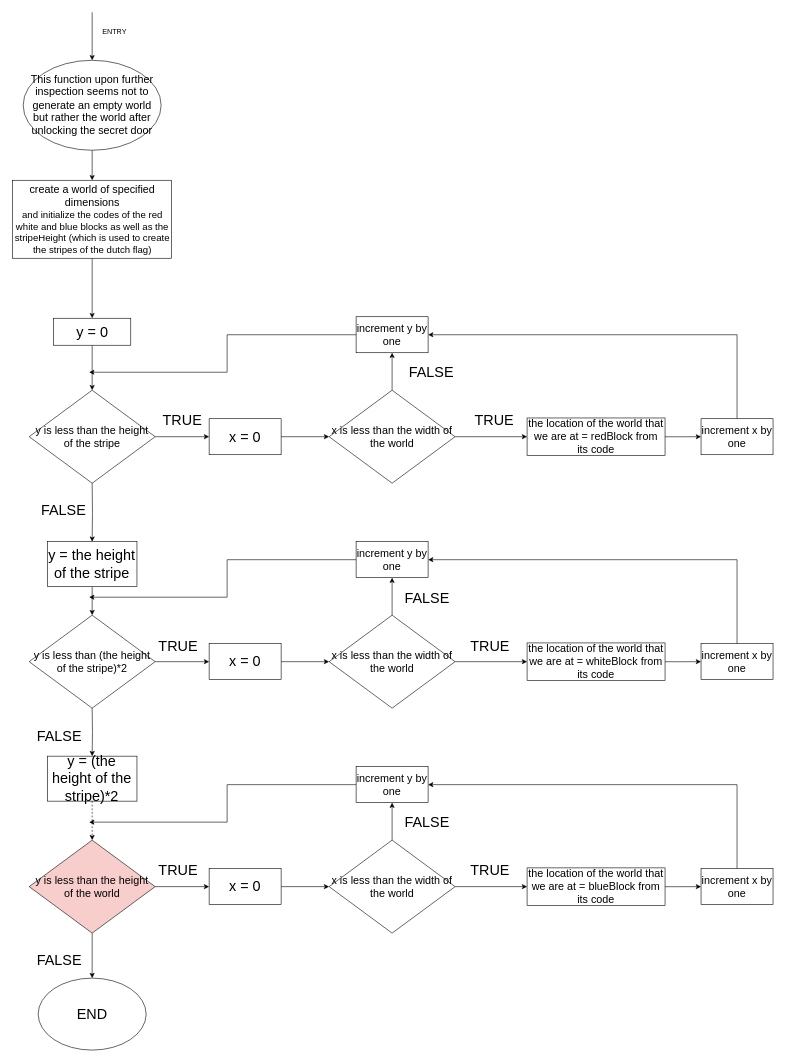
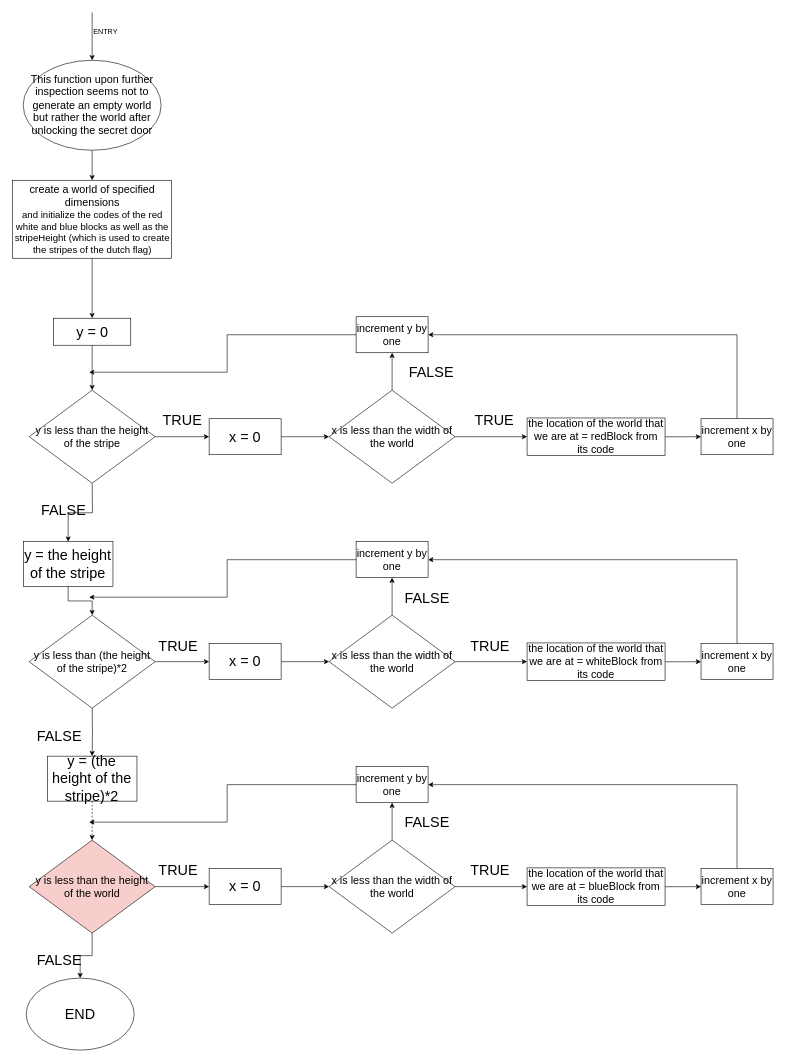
(114, 32) -> (105, 32)
(92, 564) -> (68, 564)
(92, 1014) -> (80, 1014)
